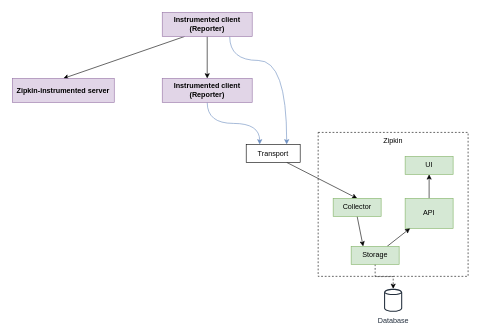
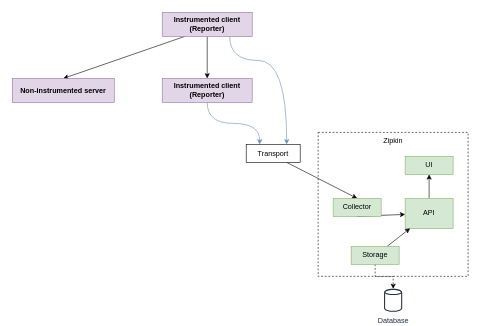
(63, 90) -> (63, 90)
(360, 229) -> (398, 215)
